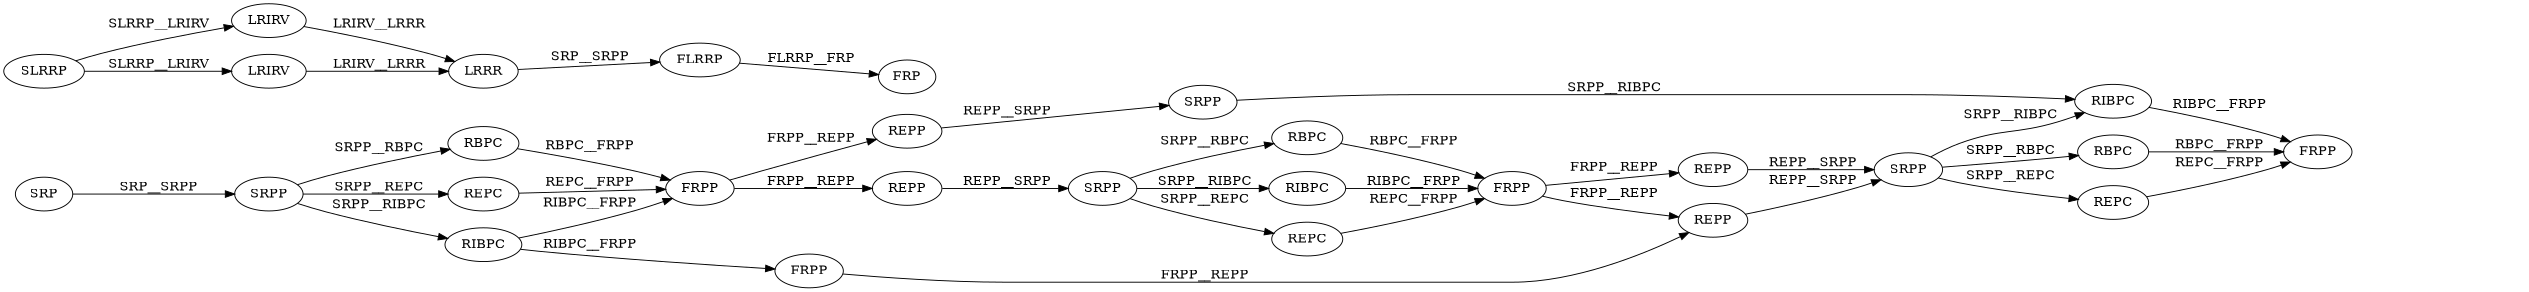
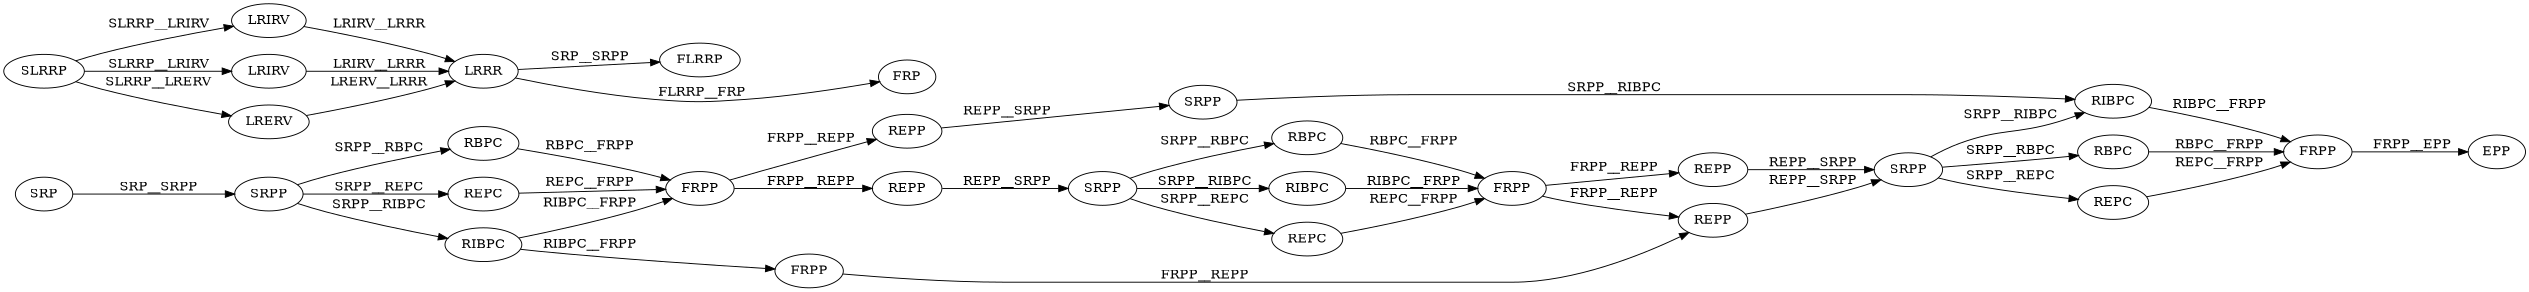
(804, 68) -> (692, 102)
none -> (269, 122)
none -> (2497, 152)
